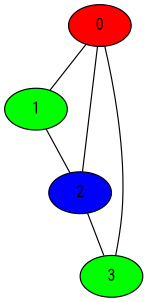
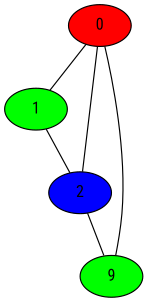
(111, 276) -> (111, 276)
